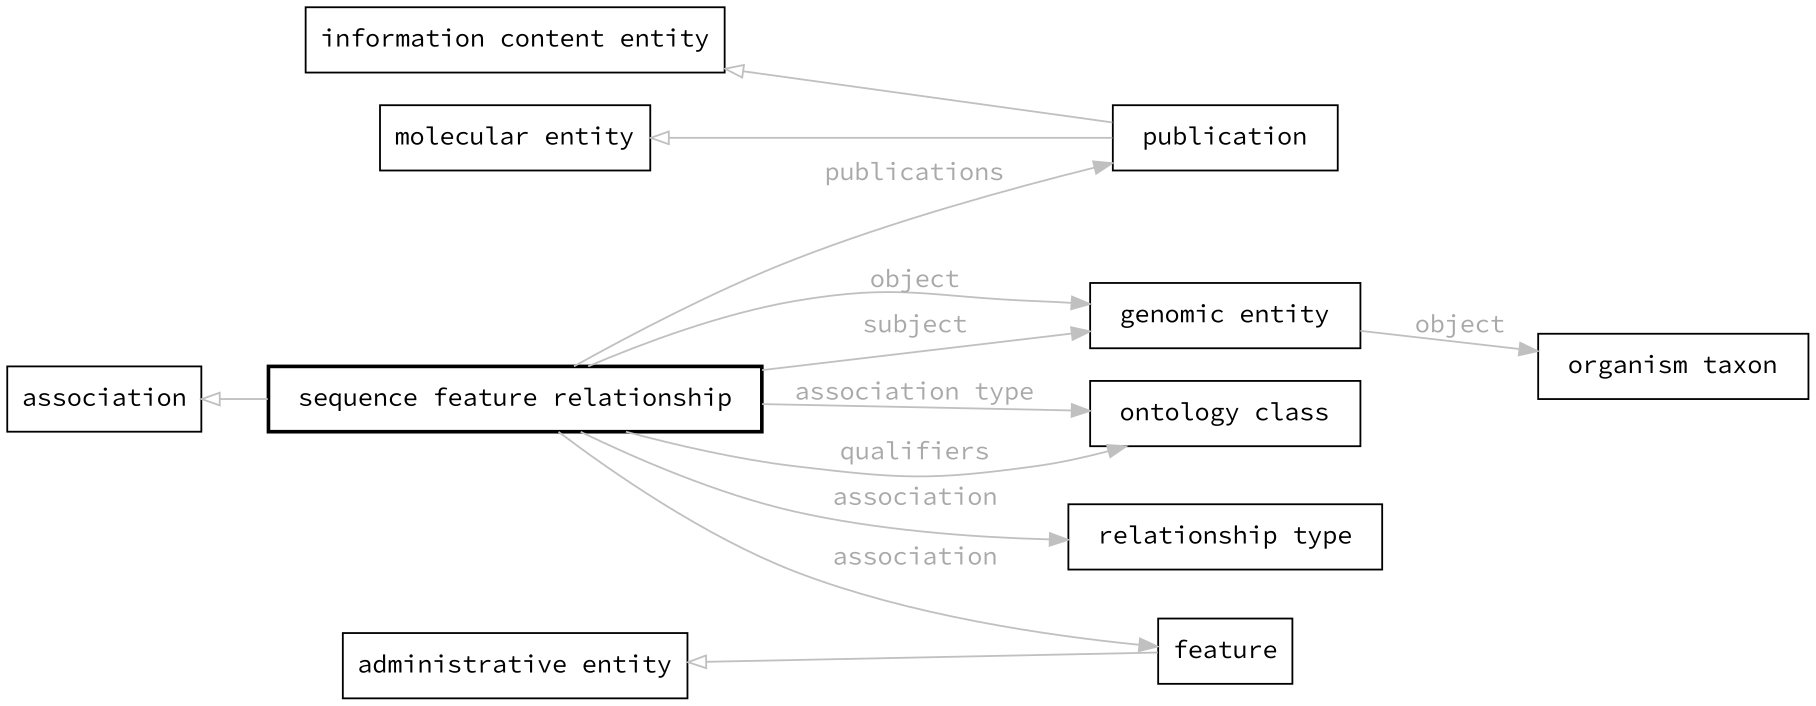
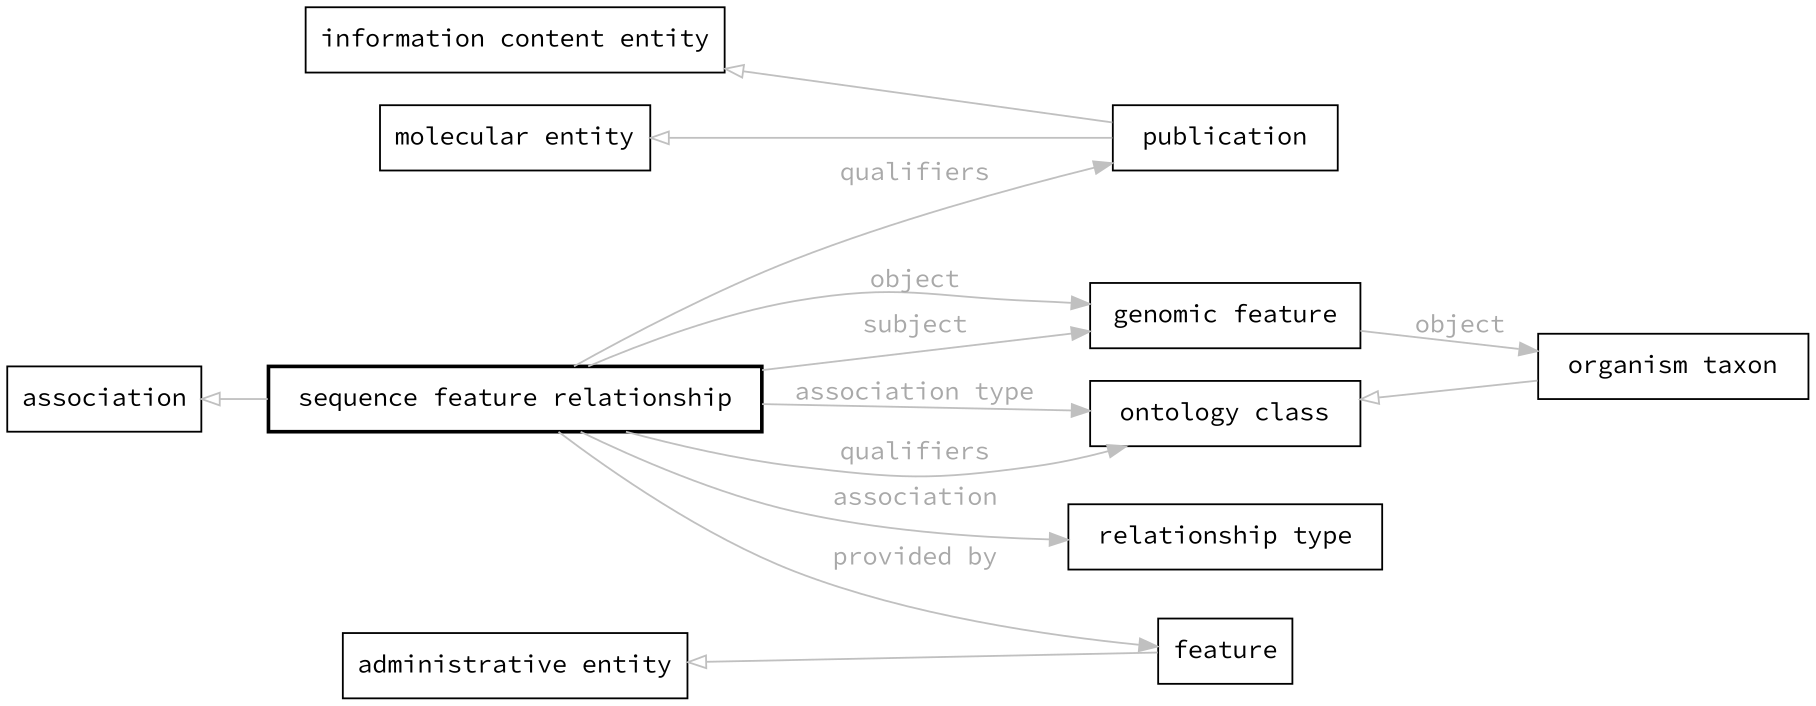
(915, 173) -> (915, 173)
(1225, 316) -> (1225, 316)
none -> (1458, 389)
(915, 558) -> (915, 558)
